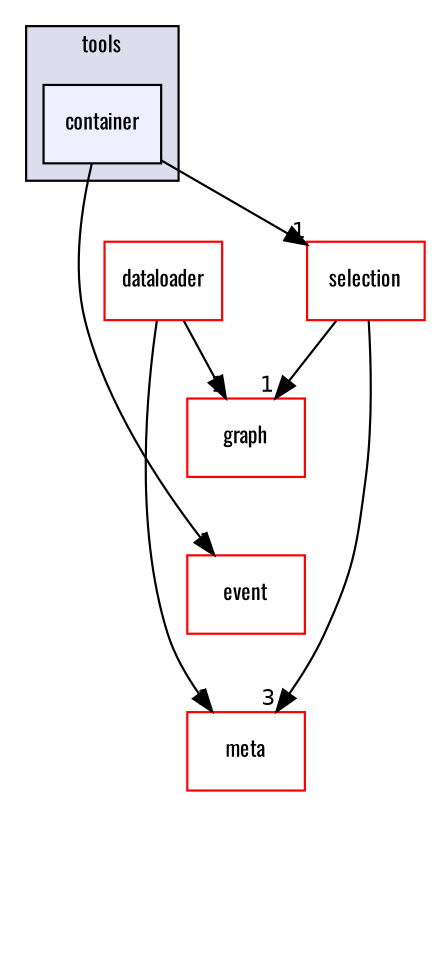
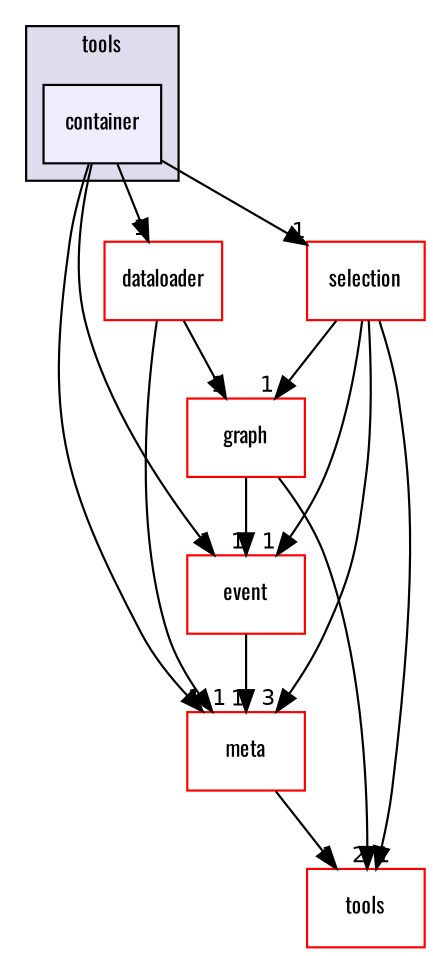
none -> (129, 194)
none -> (340, 434)
none -> (65, 444)
none -> (246, 505)
none -> (246, 662)
none -> (366, 908)
